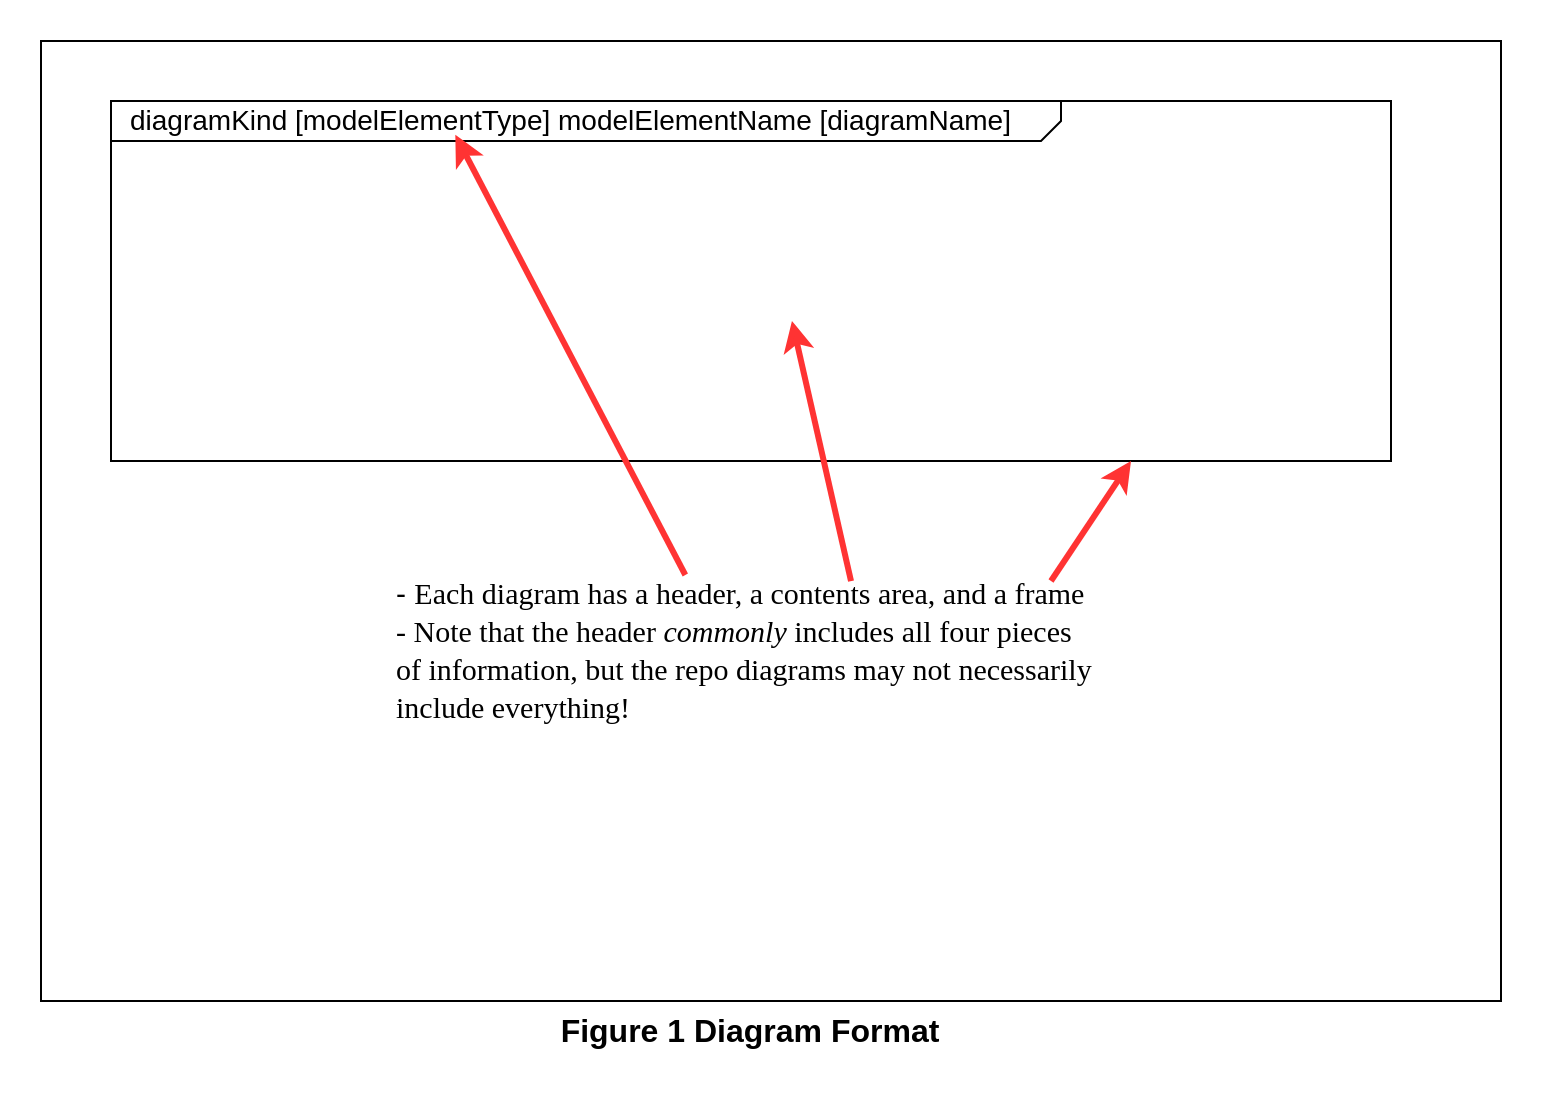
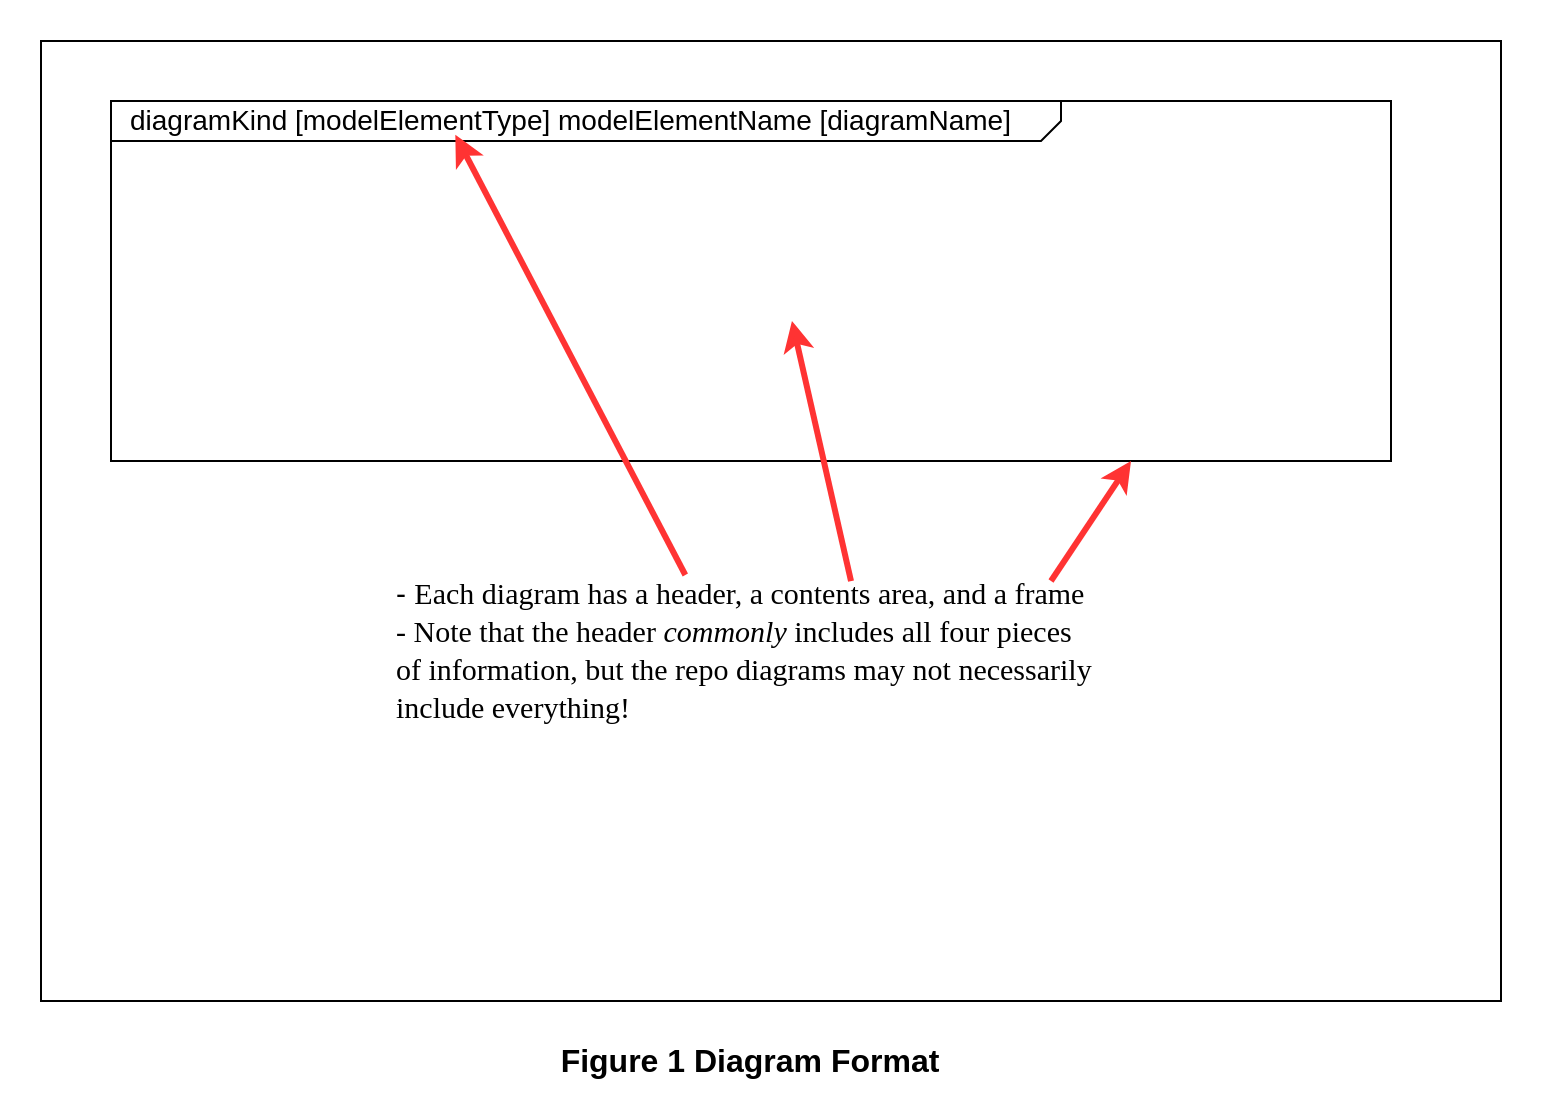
(751, 1031) -> (751, 1061)
